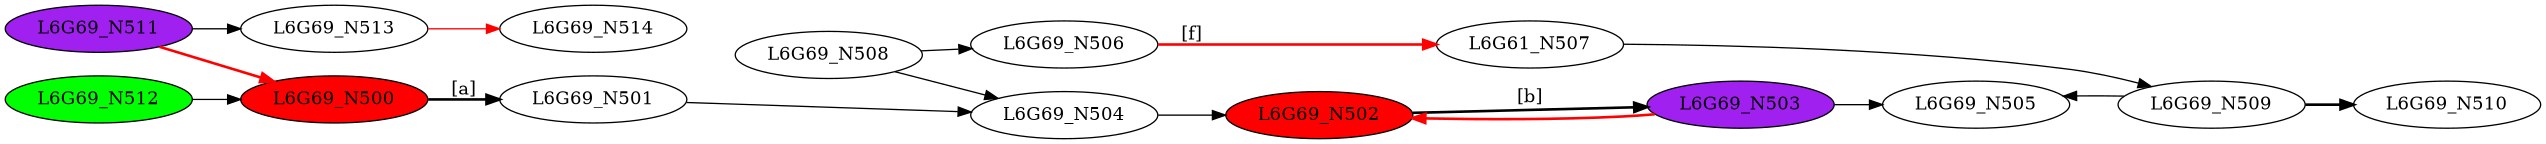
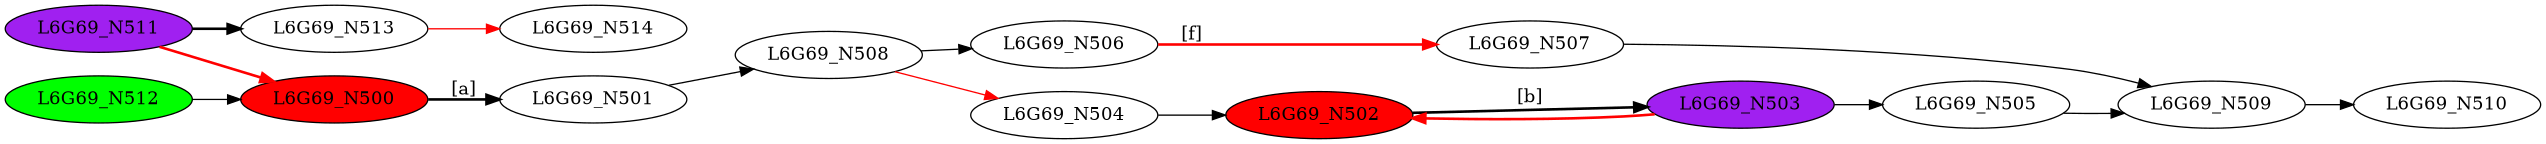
(210, 29) -> (210, 29)
(1530, 44) -> (1530, 44)
(940, 83) -> (940, 83)
(2100, 96) -> (2087, 113)
(2323, 105) -> (2323, 105)
(822, 107) -> (705, 78)
